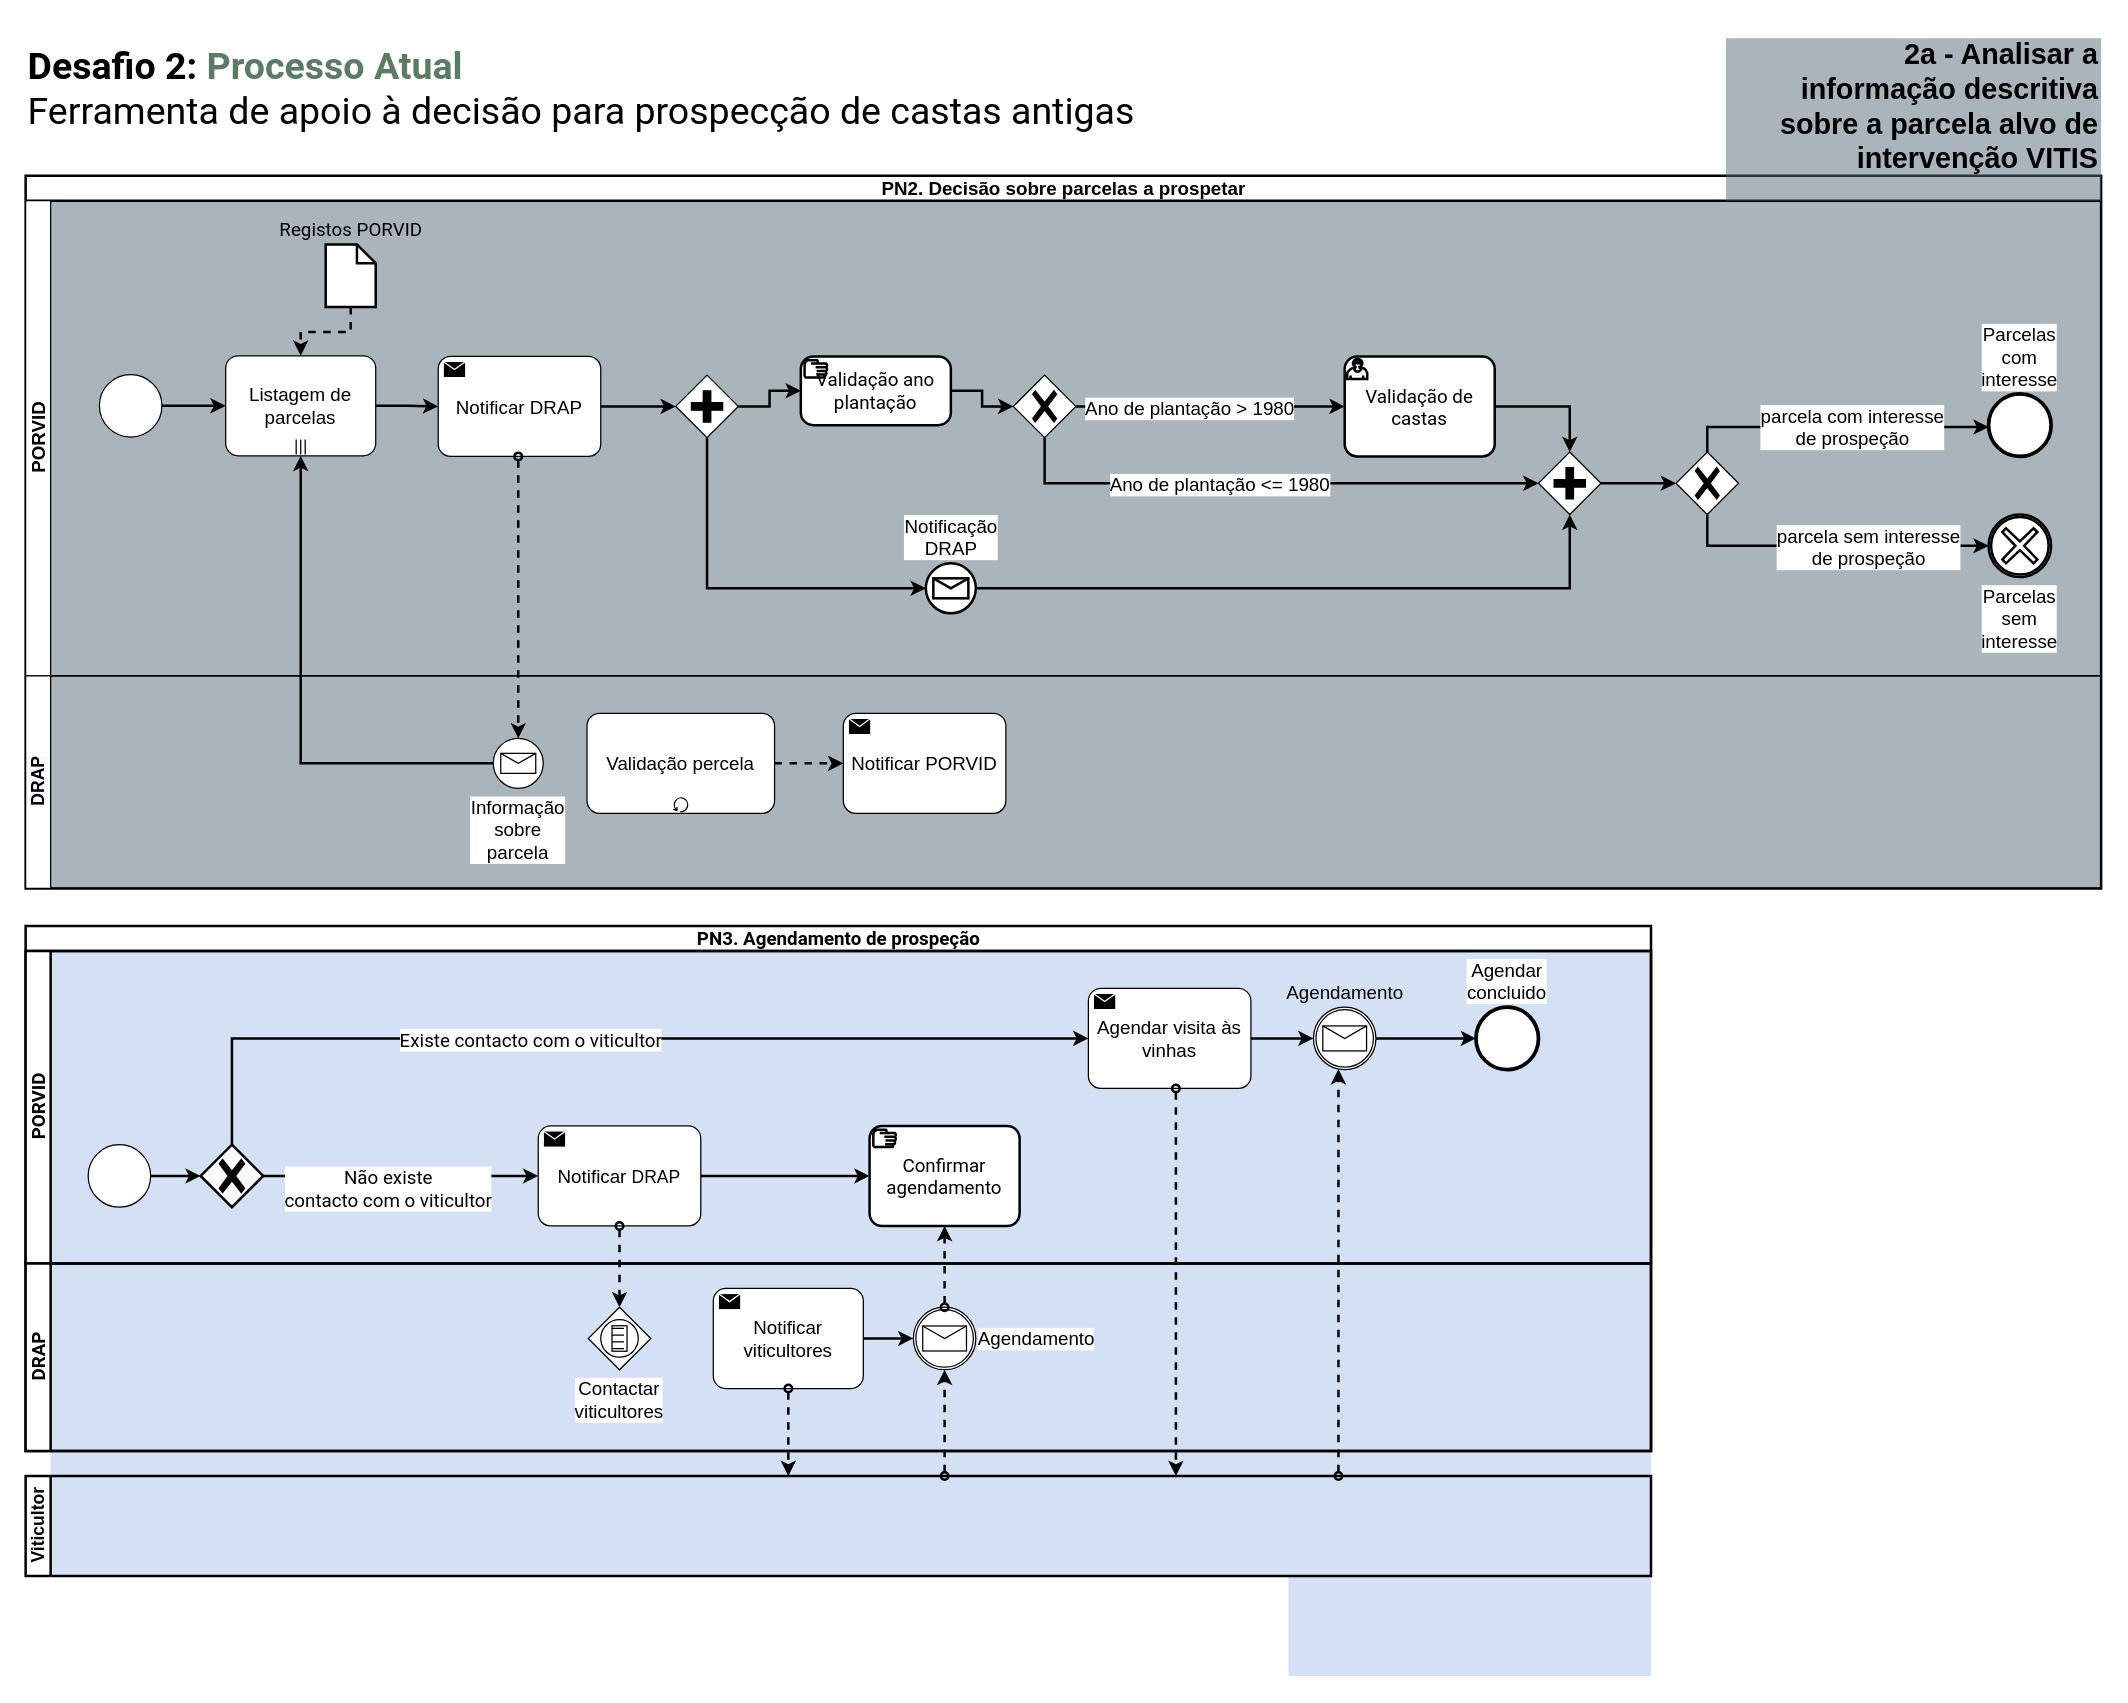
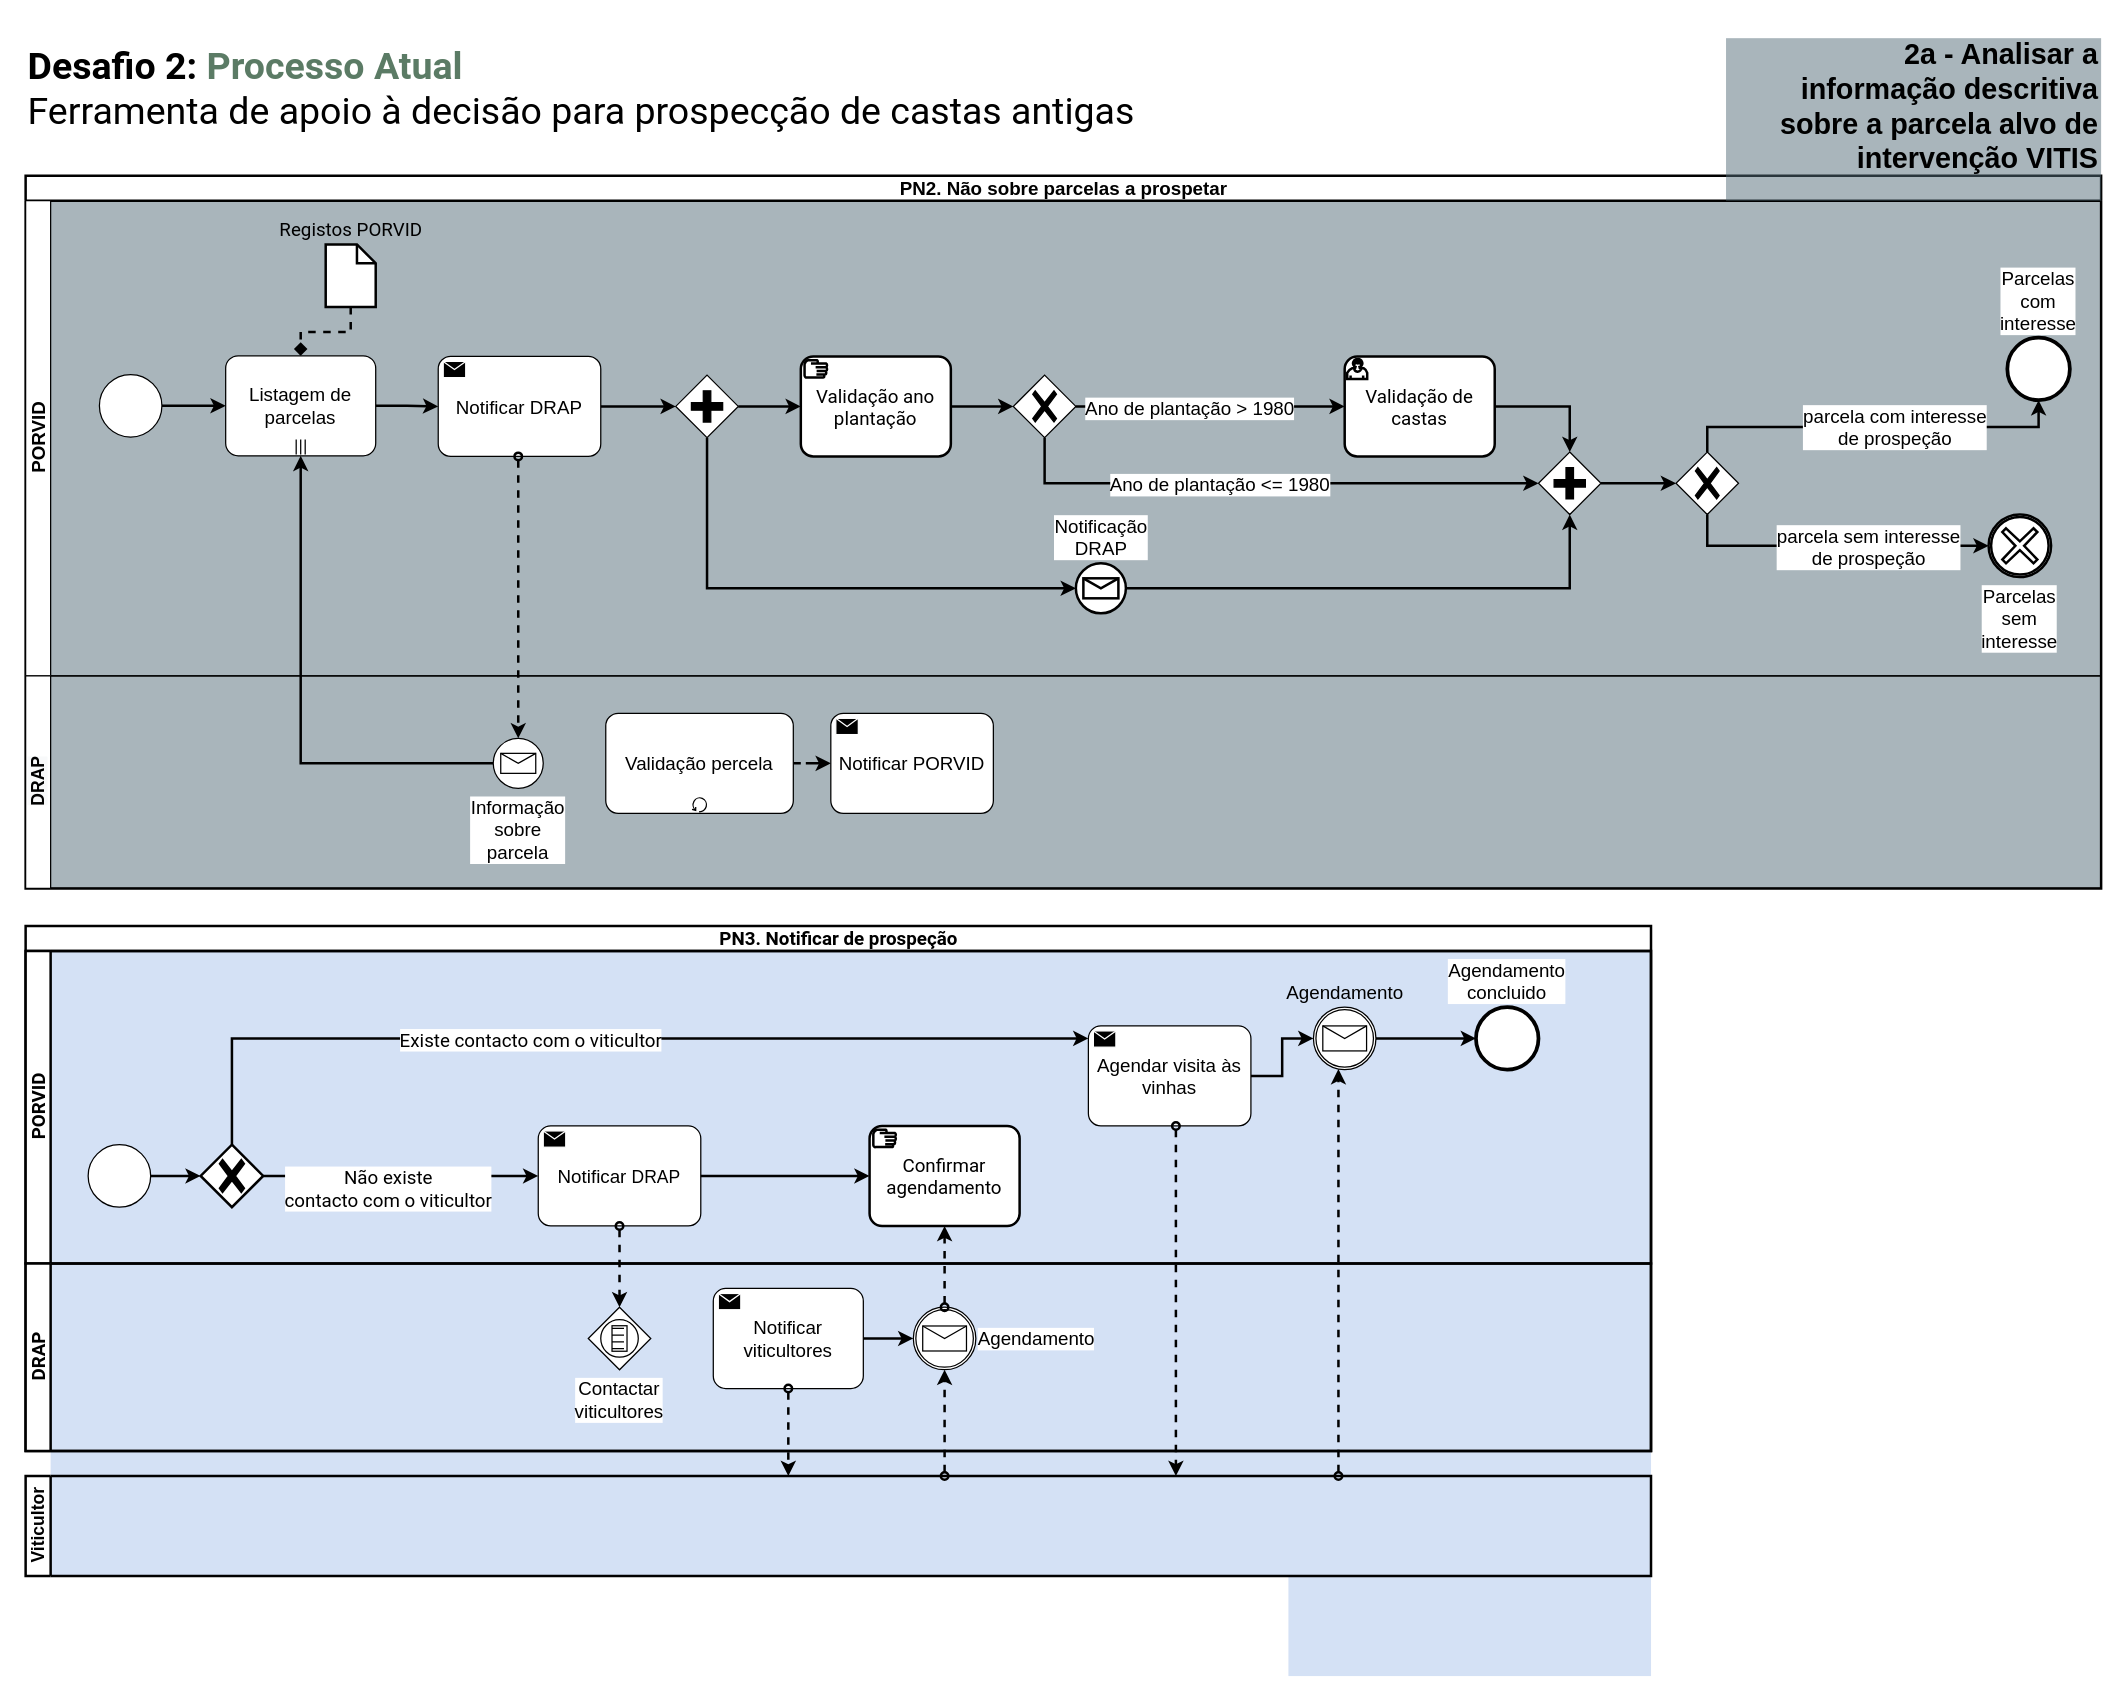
(1064, 188) -> (1064, 188)
(301, 343) -> (301, 342)
(876, 391) -> (876, 406)
(2019, 425) -> (2038, 369)
(951, 588) -> (1101, 588)
(681, 763) -> (699, 763)
(924, 763) -> (912, 763)
(839, 938) -> (839, 938)
(1507, 969) -> (1507, 958)
(1169, 1038) -> (1169, 1076)
